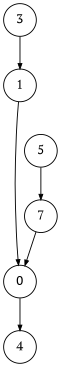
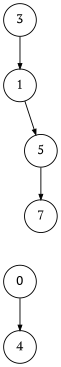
(15, 181) -> (30, 115)
(31, 246) -> none
